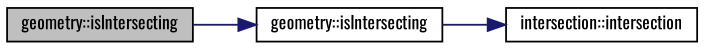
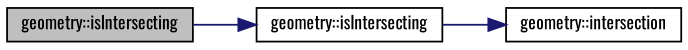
(602, 25) -> (594, 25)
